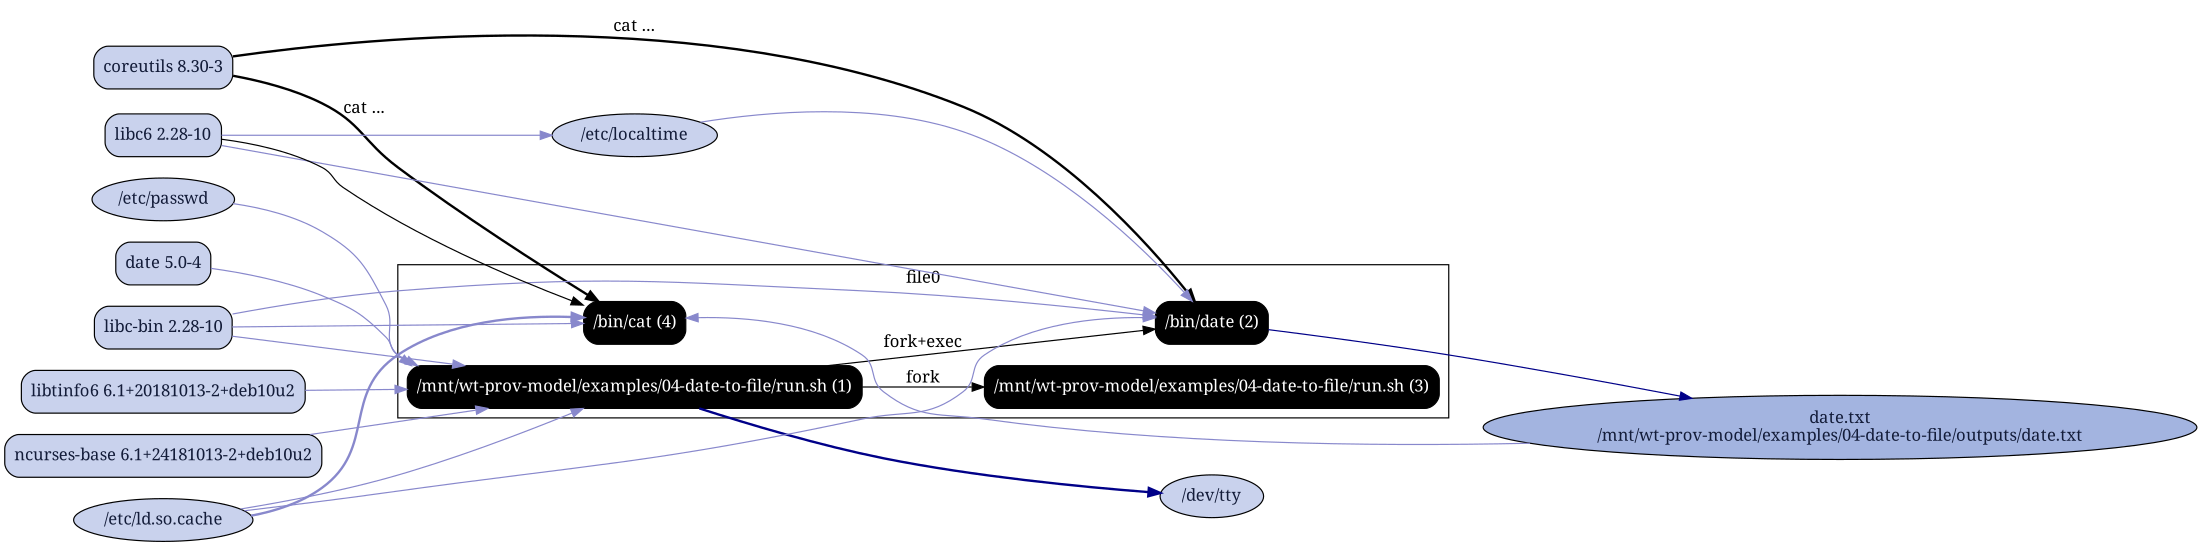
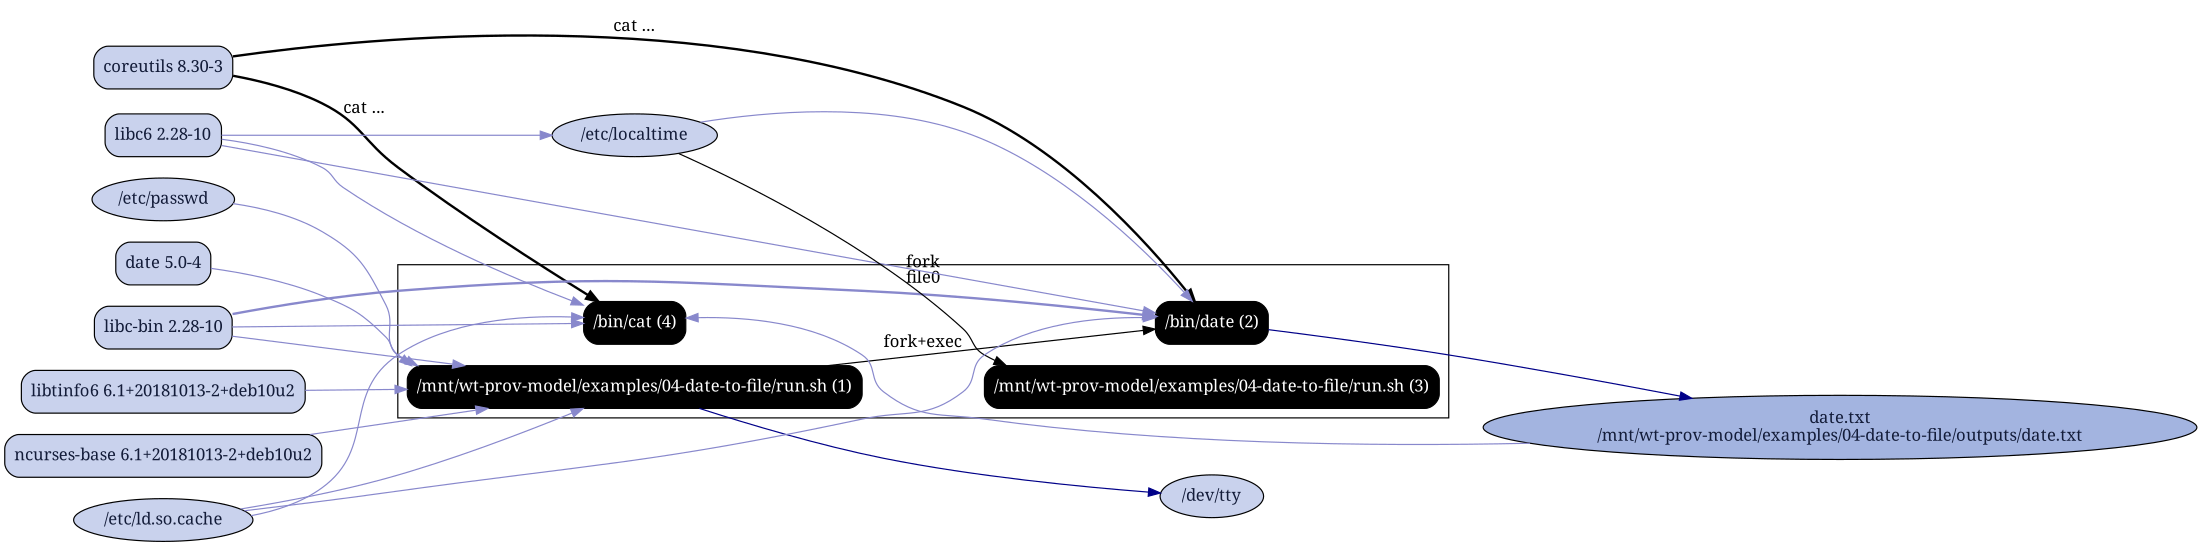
(395, 219) -> (395, 219)
(687, 283) -> (687, 283)
(378, 373) -> (378, 373)
(917, 387) -> (847, 243)
(163, 456) -> (163, 456)
(921, 465) -> (921, 465)
